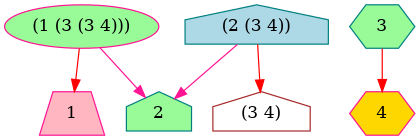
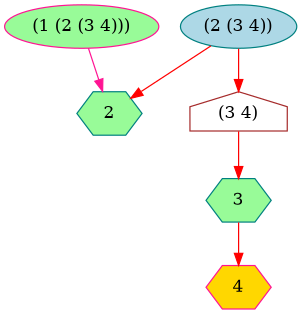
(82, 27) -> (82, 27)
(257, 27) -> (239, 27)
(211, 68) -> (176, 69)
(72, 113) -> none
(159, 113) -> (109, 113)
none -> (239, 149)
